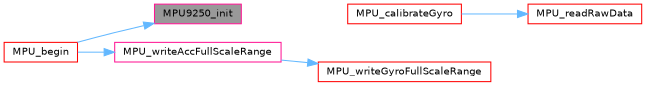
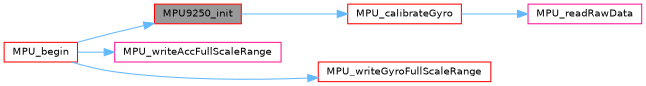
(198, 14) -> (198, 14)
none -> (289, 14)
(585, 14) -> (585, 14)
(294, 61) -> (189, 78)
